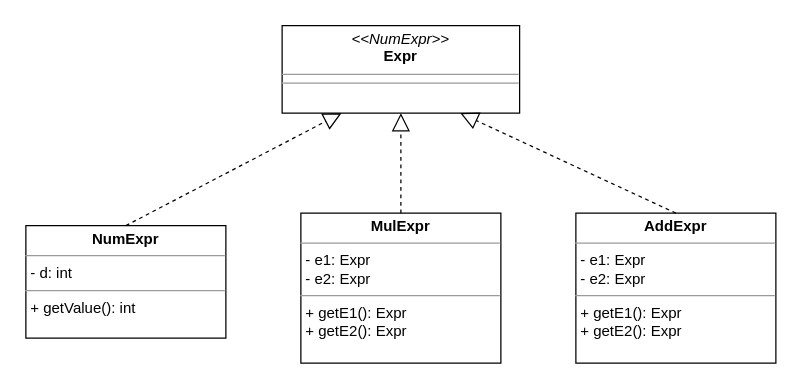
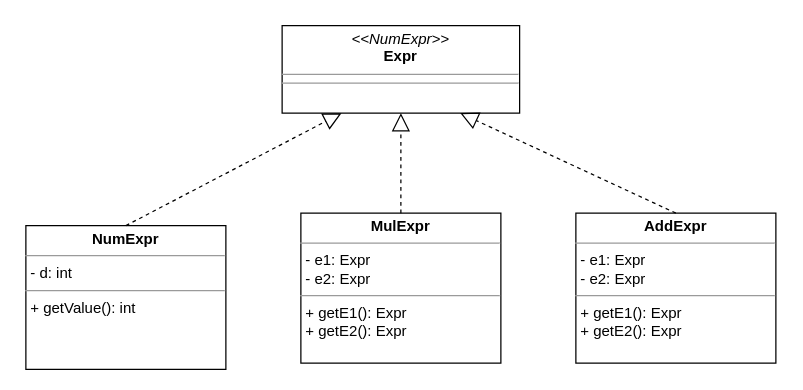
(126, 282) -> (126, 298)
